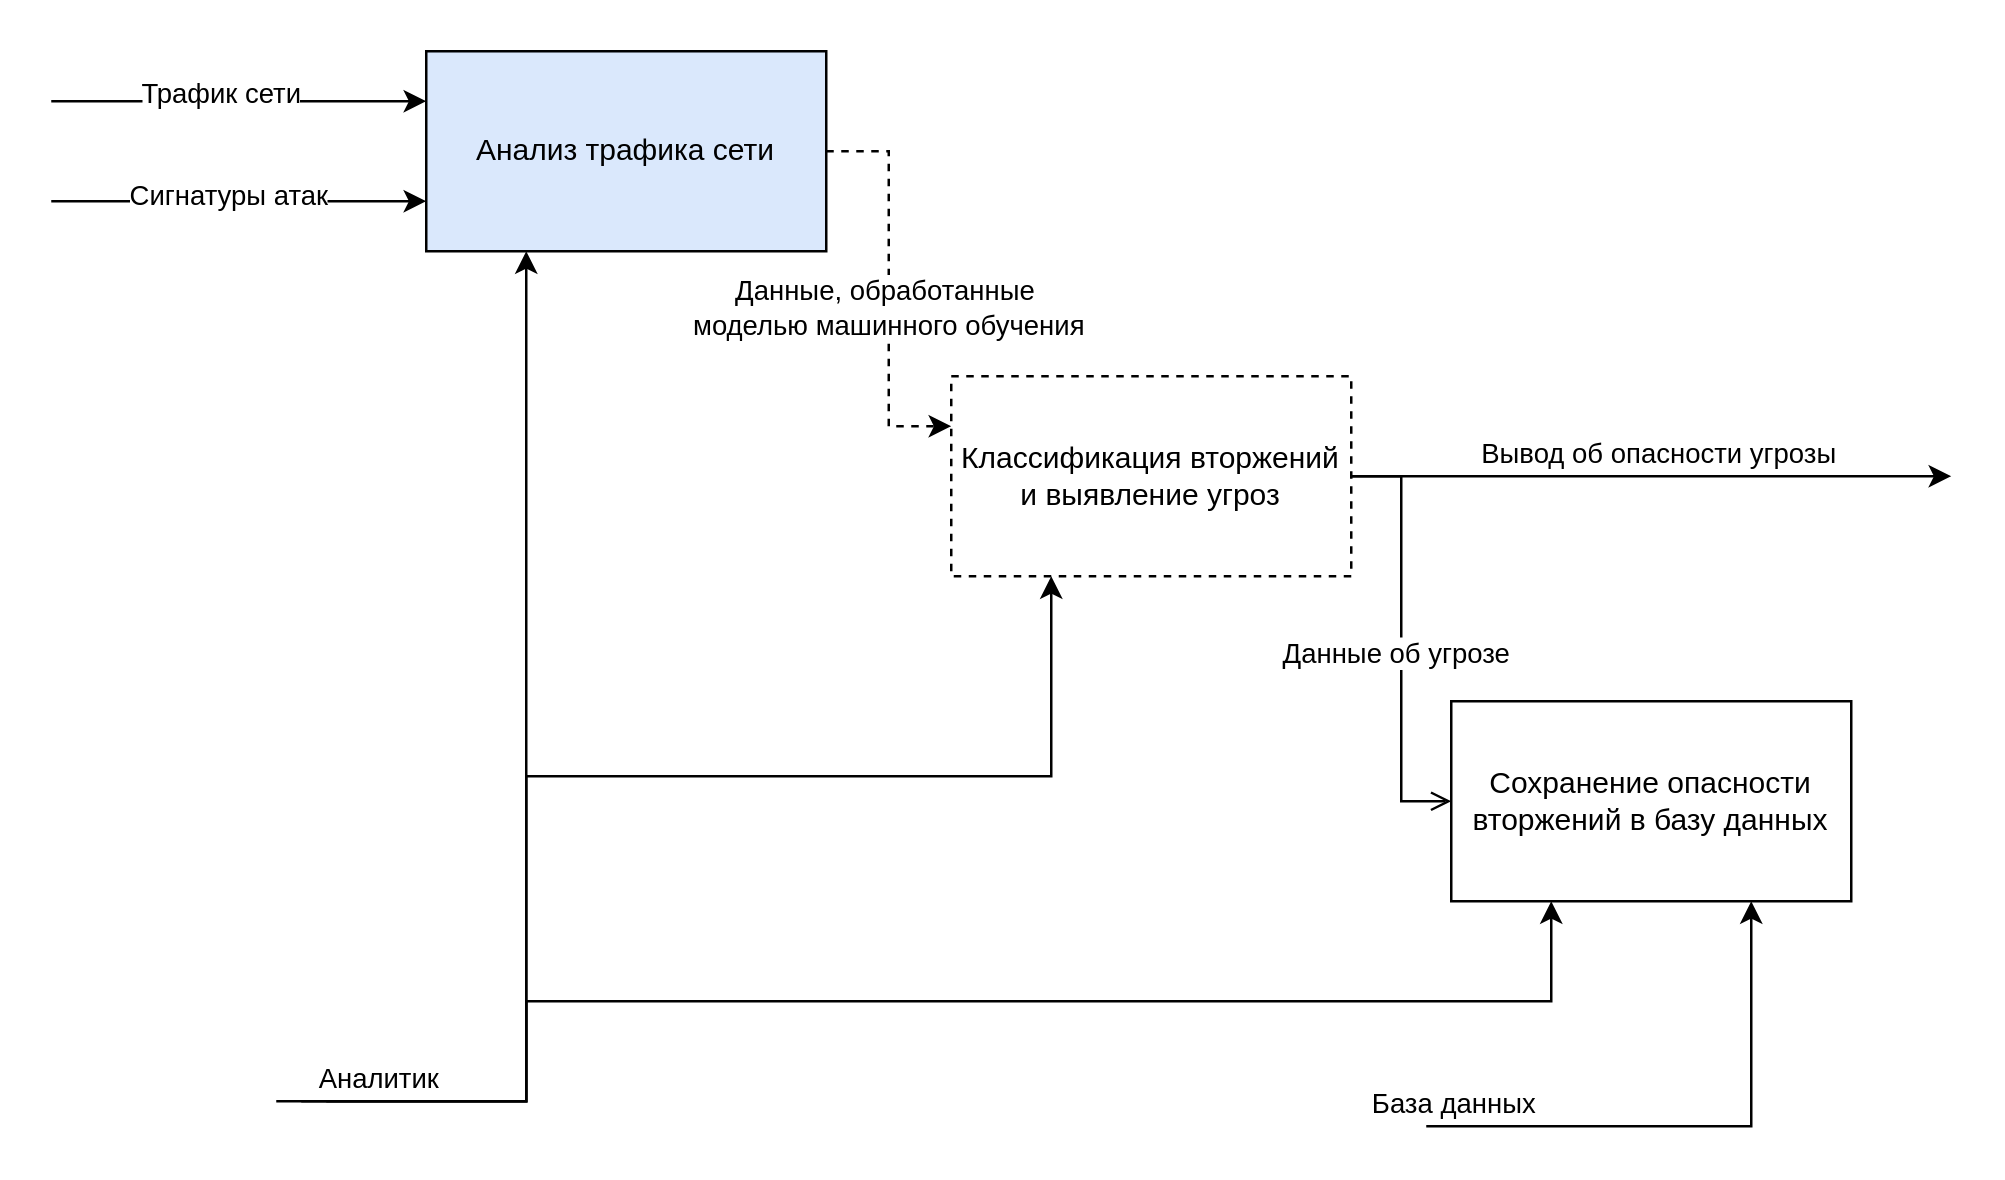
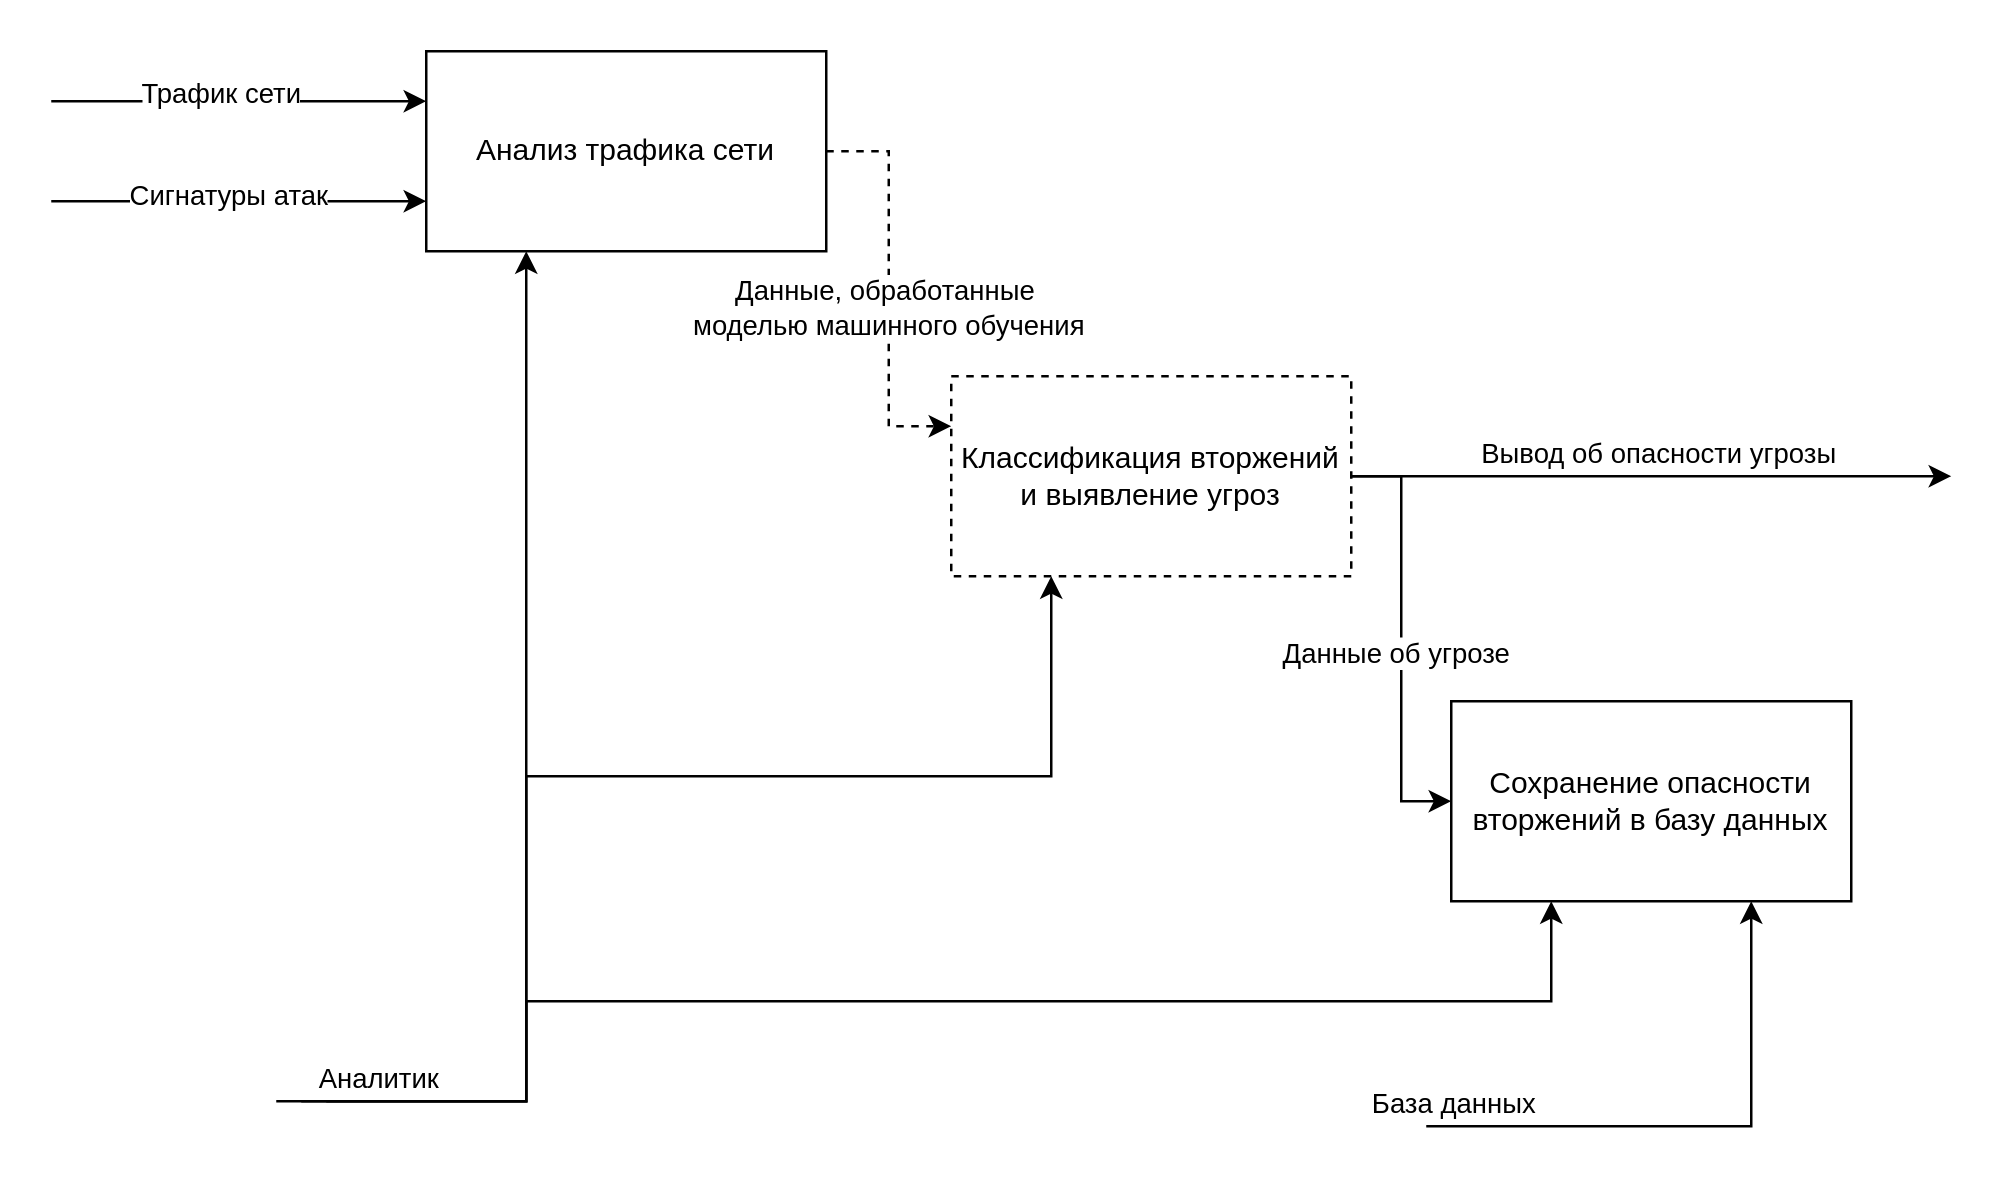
(626, 151) -> (626, 151)
(1437, 801) -> (1433, 801)
